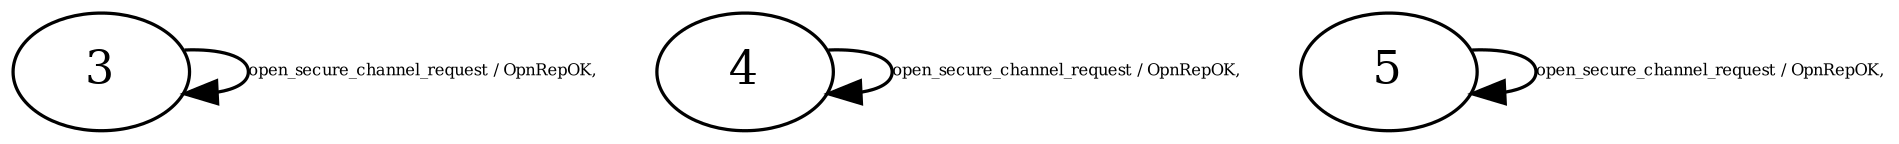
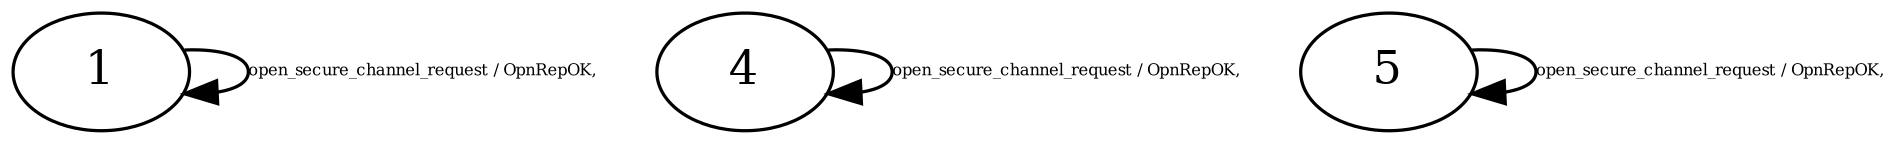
(101, 72) -> (101, 72)
